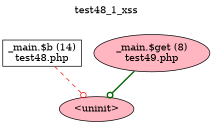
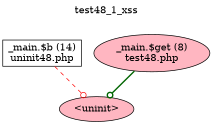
(42, 53) -> (42, 53)
(152, 53) -> (152, 53)
